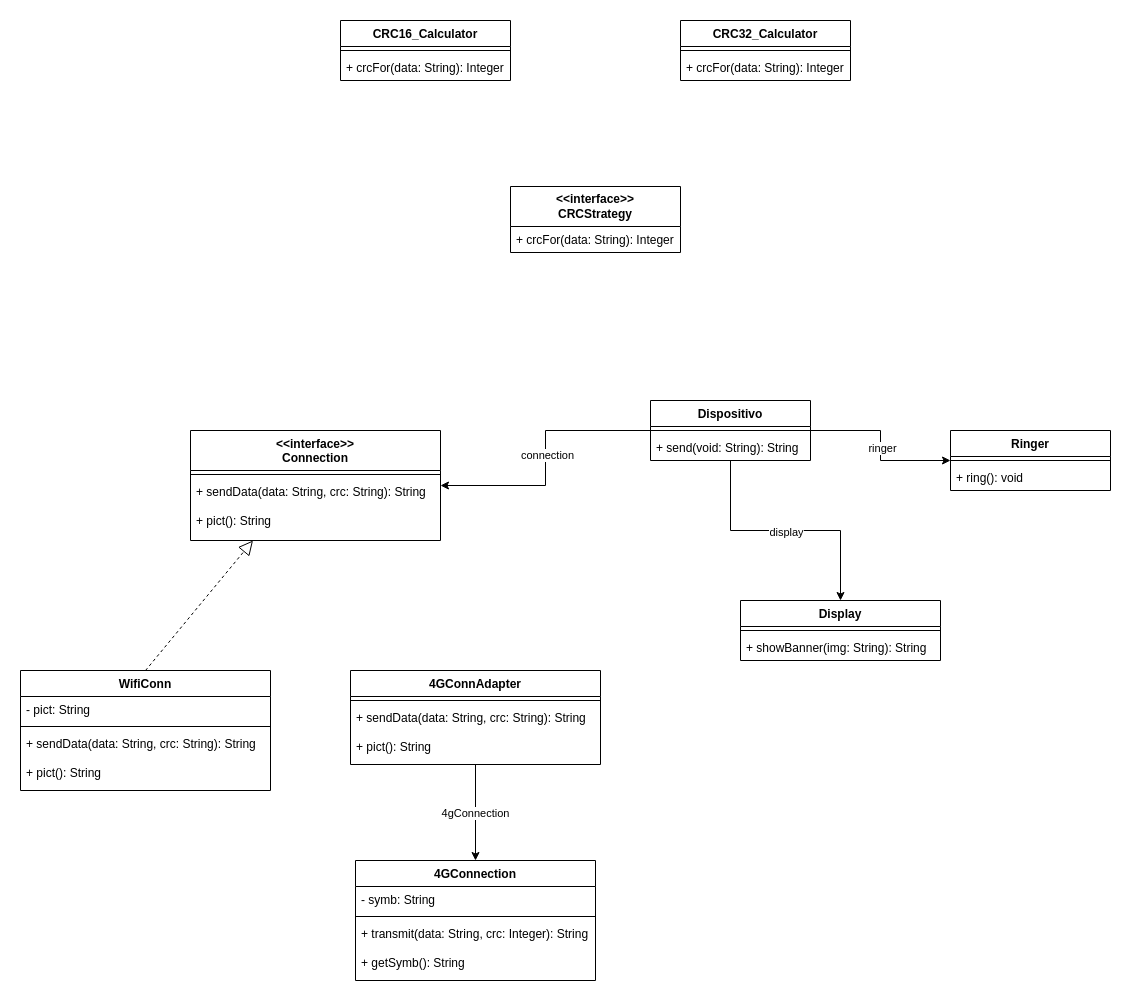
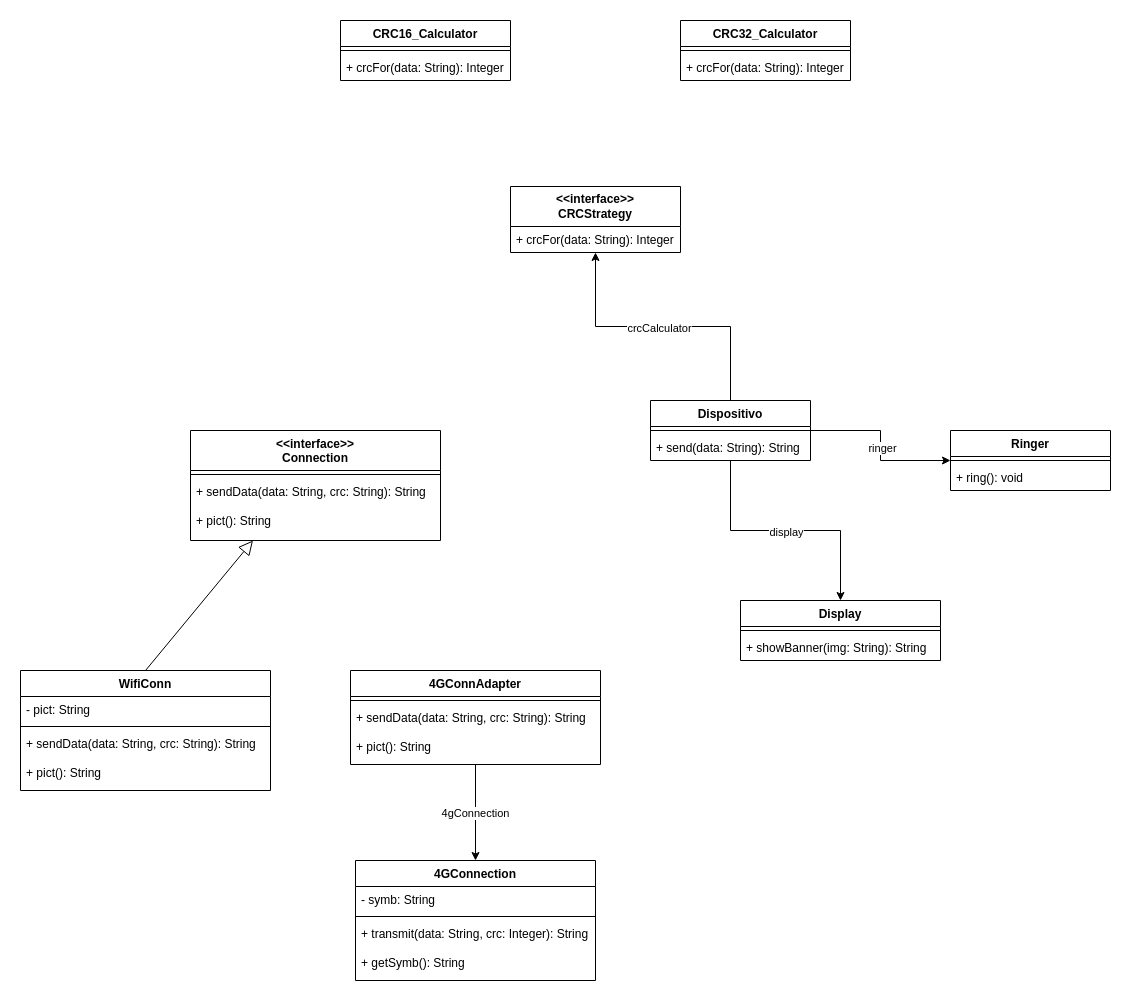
none -> (667, 327)
(546, 456) -> none
(732, 456) -> (732, 456)
(194, 612) -> (194, 612)
